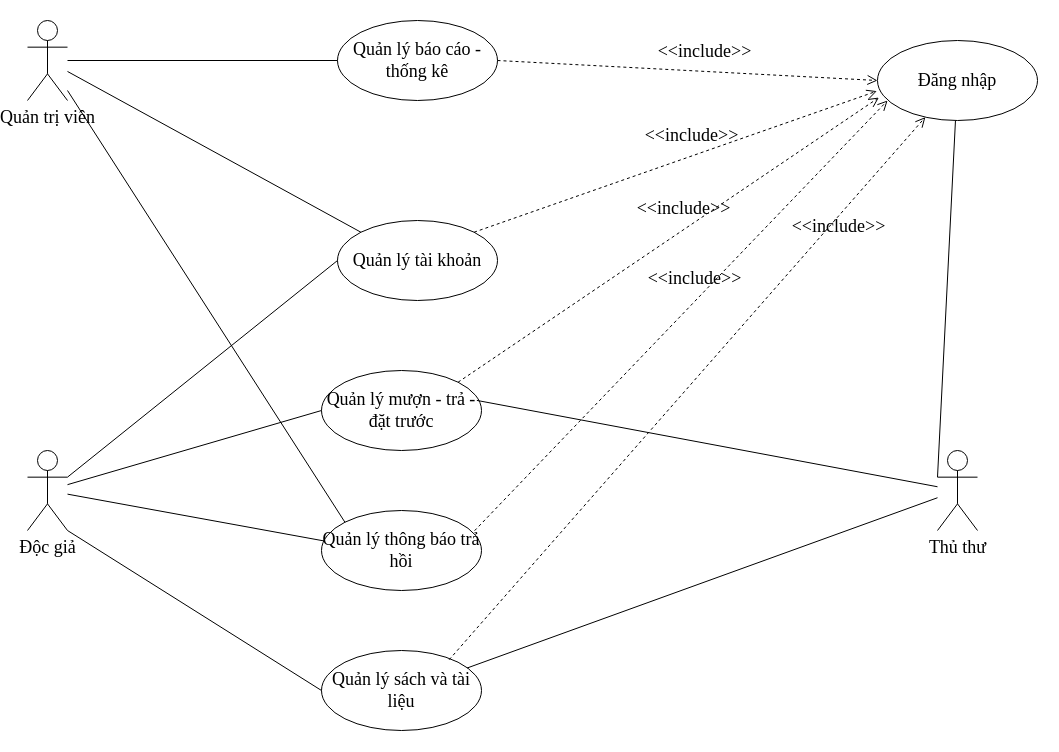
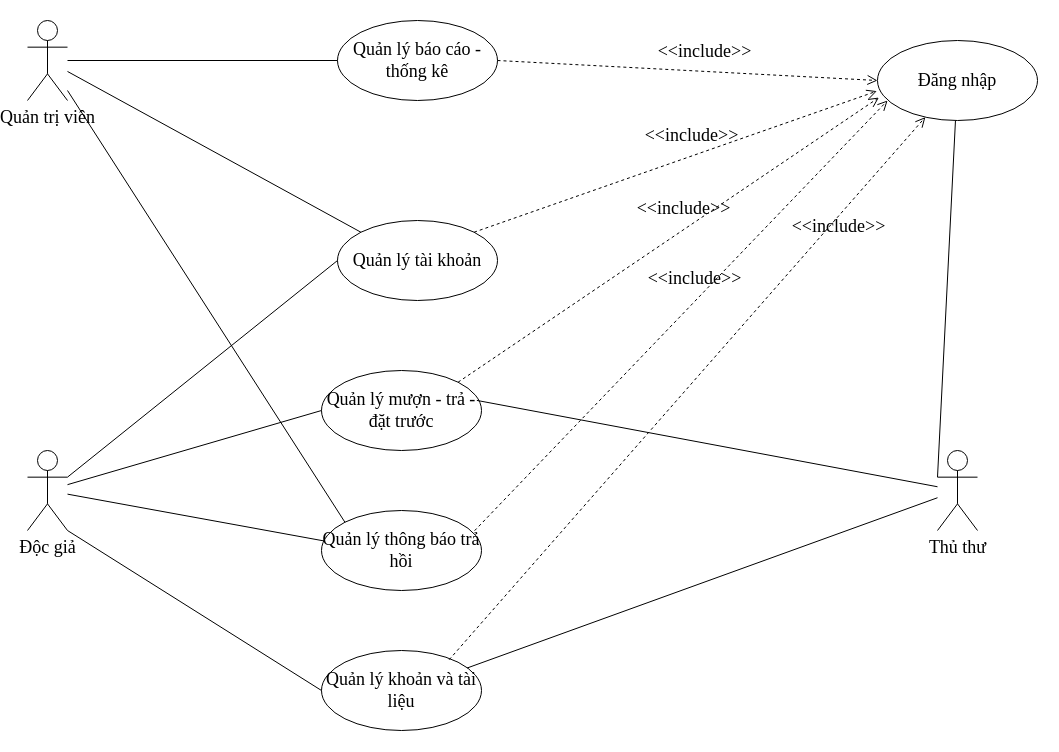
(402, 691) -> (402, 691)
